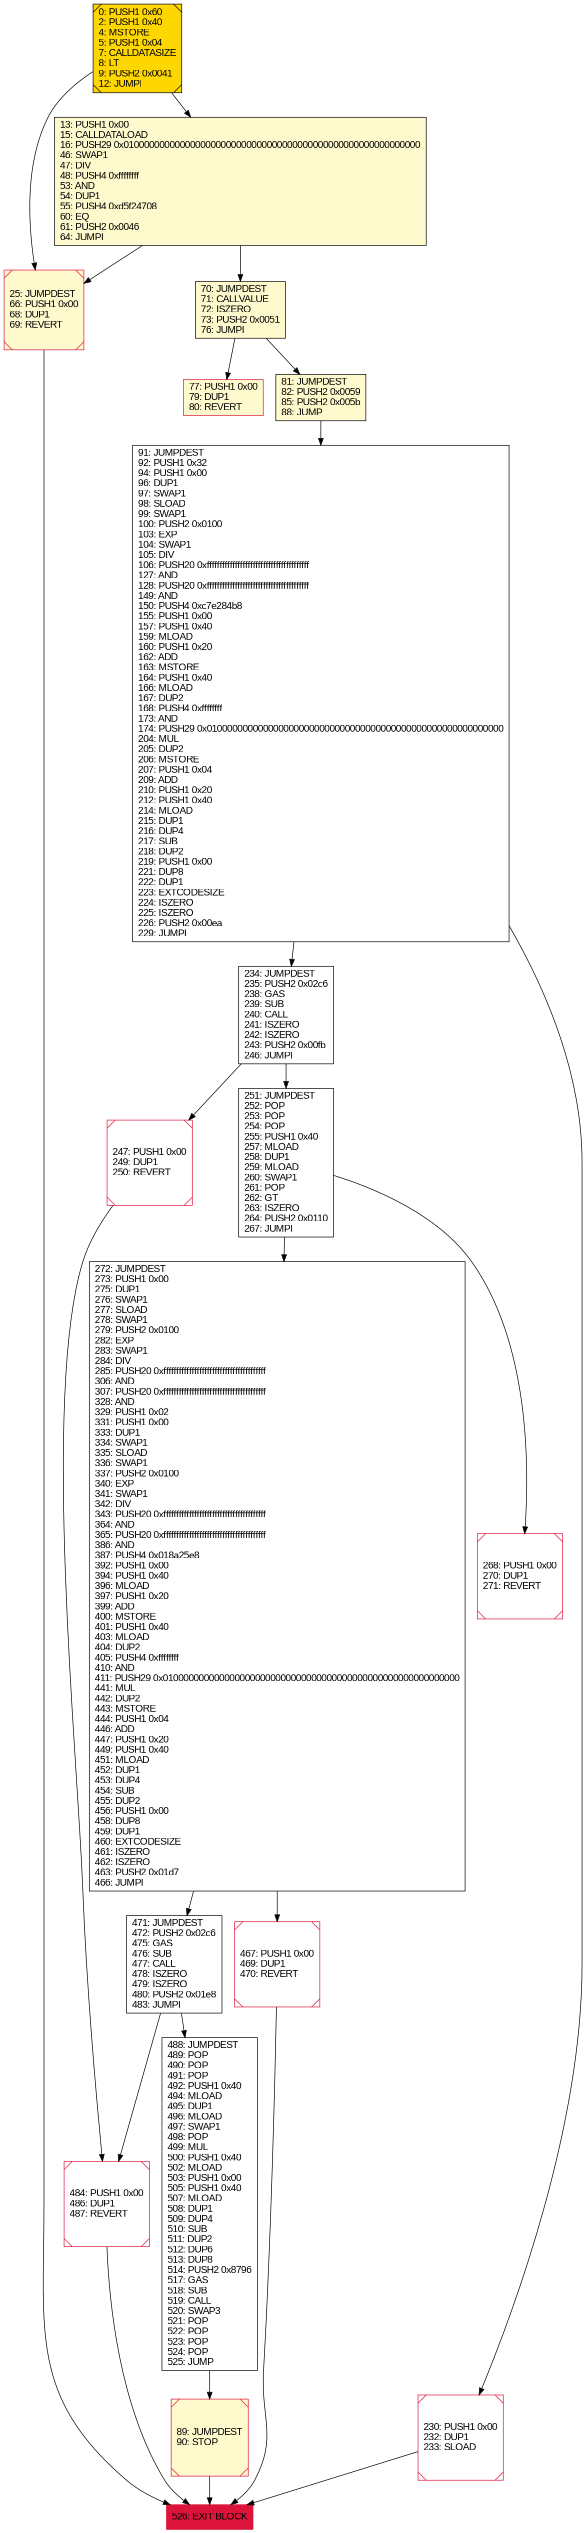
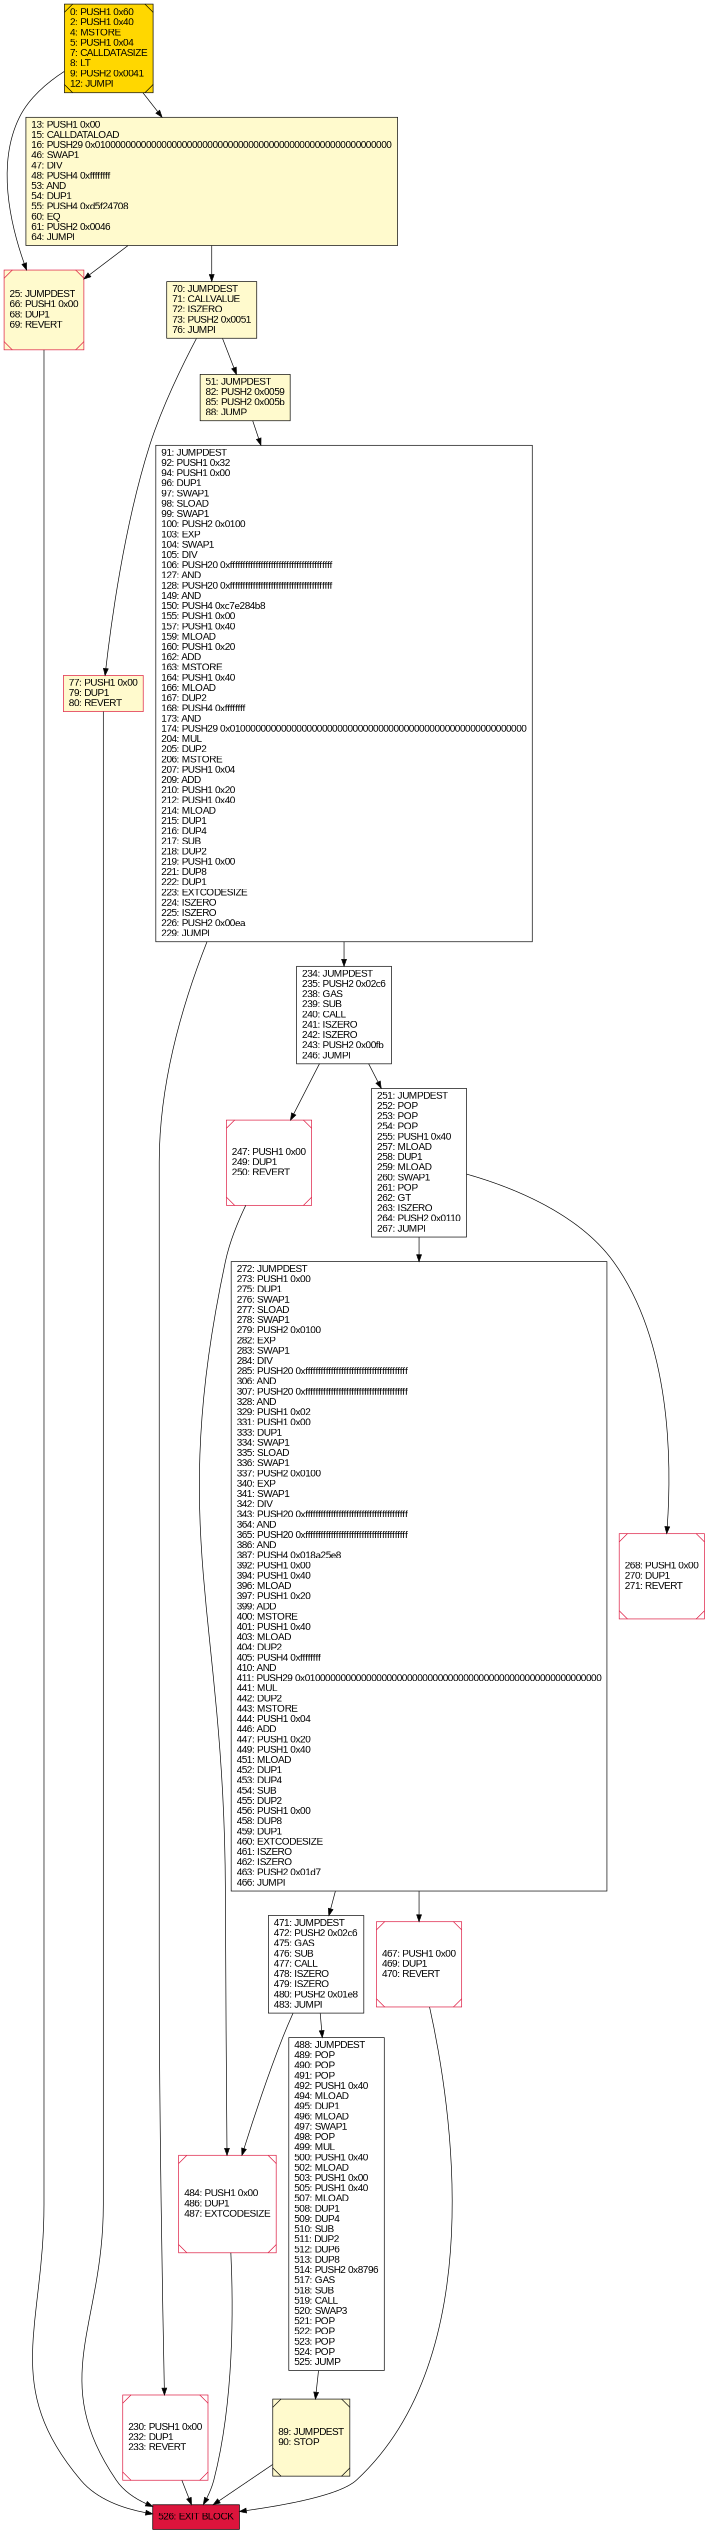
(321, 398) -> (245, 398)
none -> (103, 1620)
(107, 2204) -> (227, 2204)
(210, 2438) -> (311, 2438)
(461, 2438) -> (165, 2438)
(210, 2517) -> (196, 2517)
